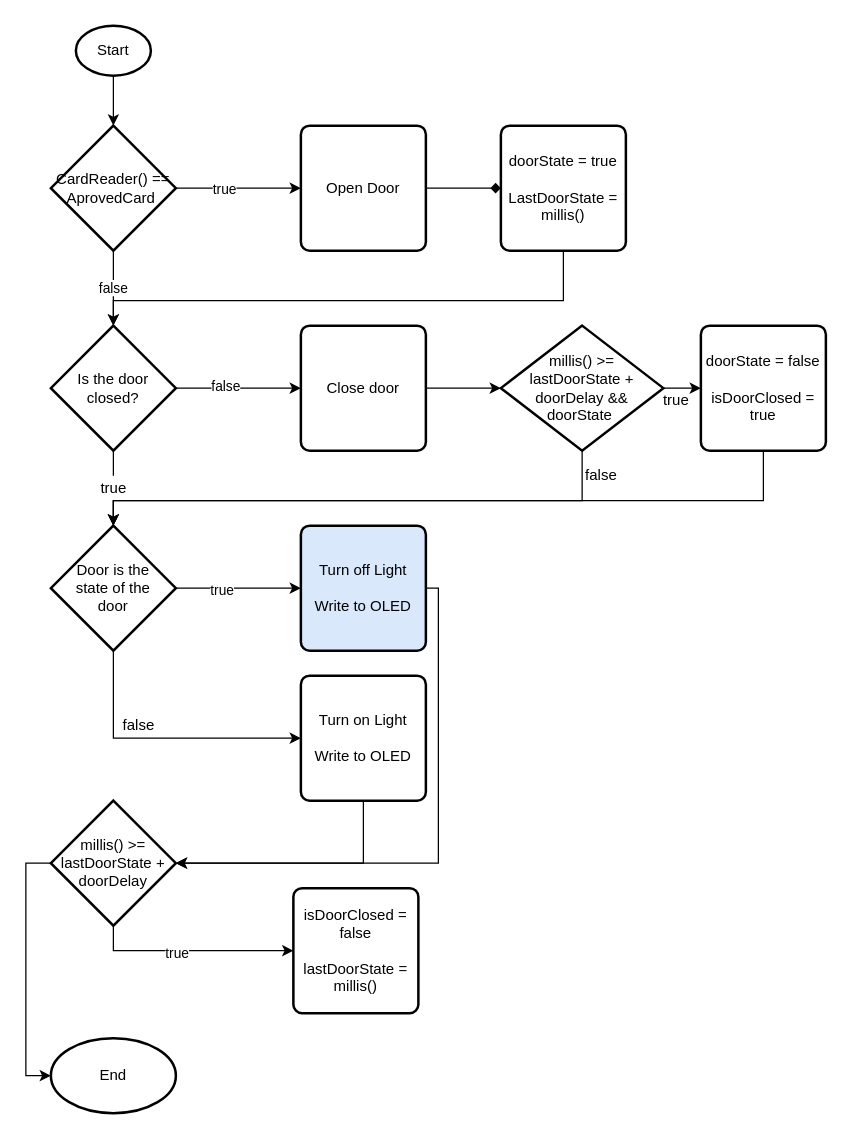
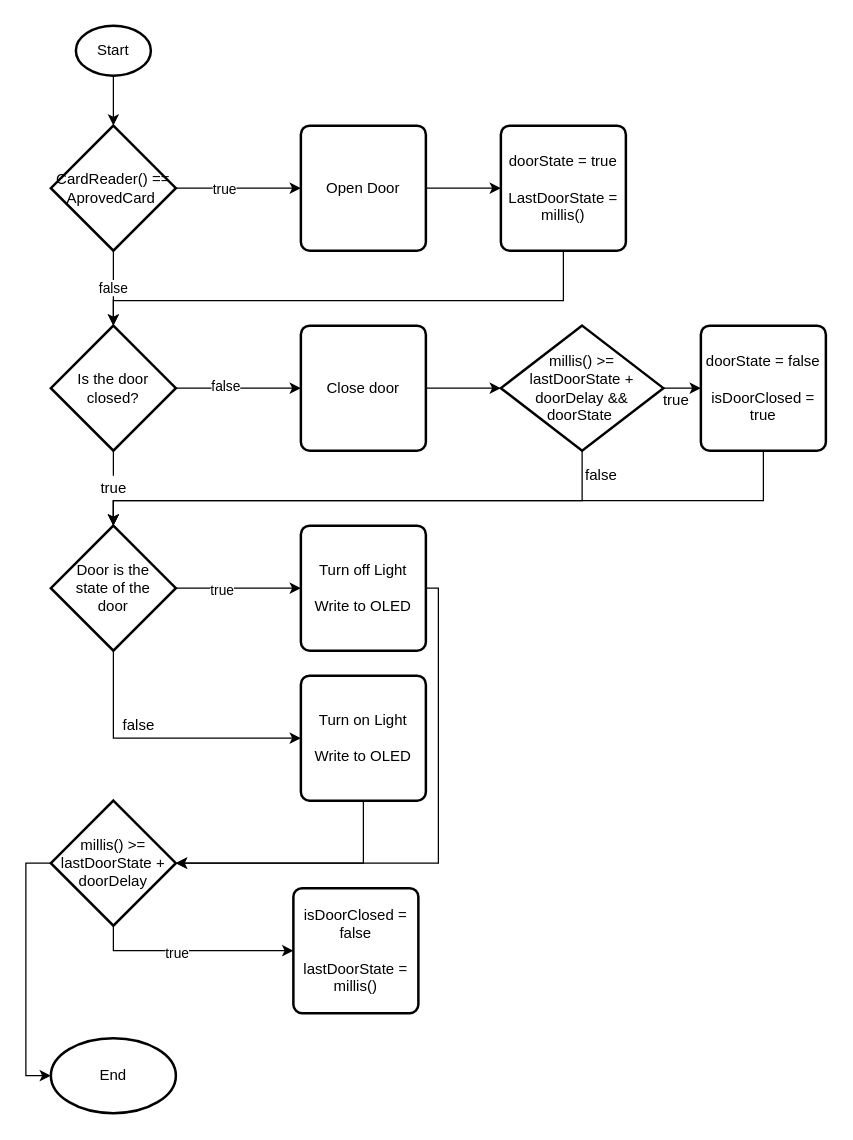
(490, 188) -> (491, 188)
(363, 588) -> (363, 588)
